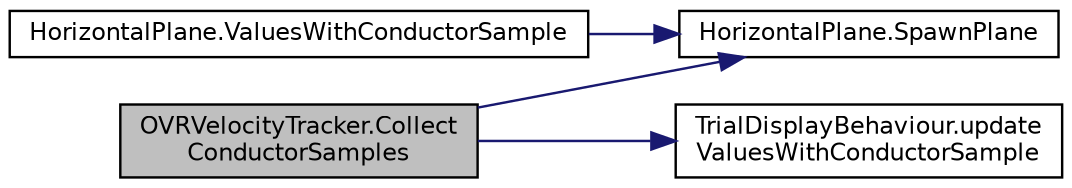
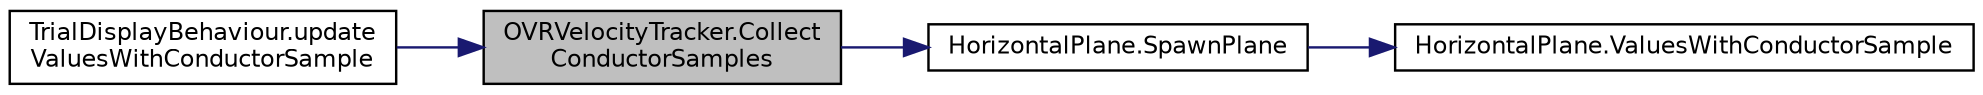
(622, 34) -> (1339, 47)
(564, 141) -> (428, 47)
